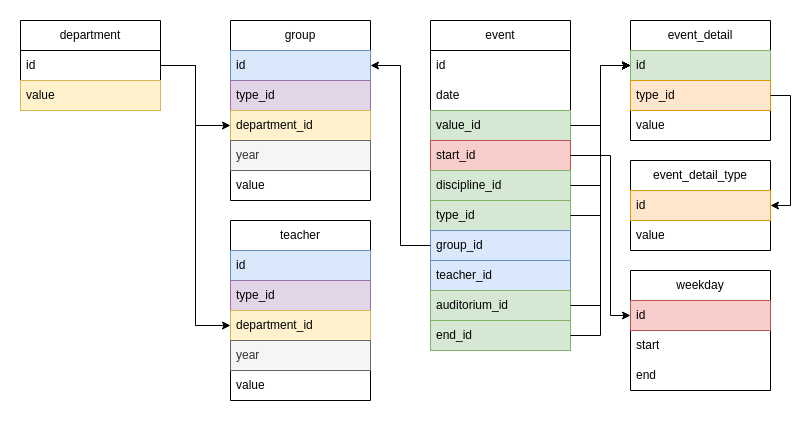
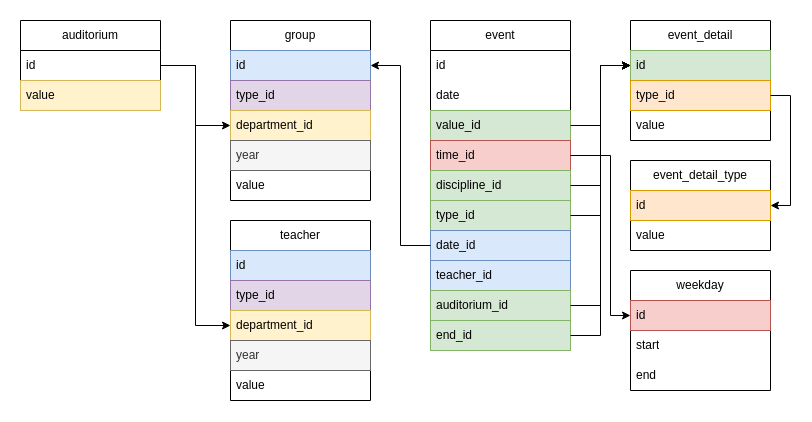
(91, 36) -> (91, 36)
(462, 156) -> (457, 156)
(462, 246) -> (458, 246)
